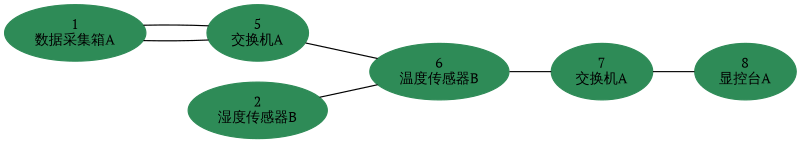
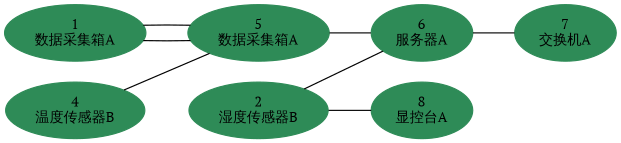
(258, 33) -> (259, 33)
(439, 72) -> (422, 33)
(674, 72) -> (350, 110)
none -> (75, 110)
